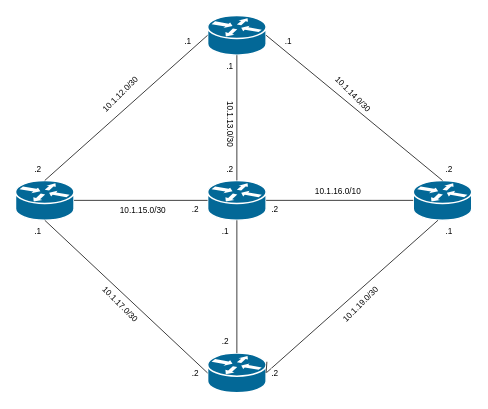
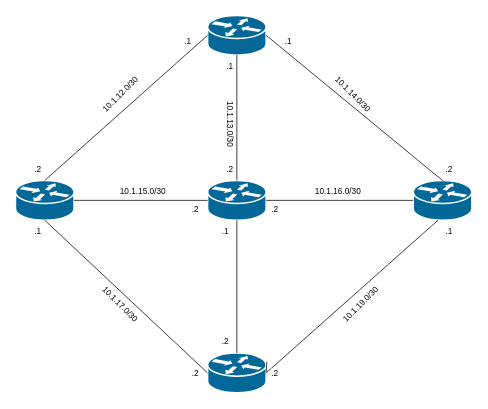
(338, 192) -> (338, 192)
(143, 210) -> (143, 192)
